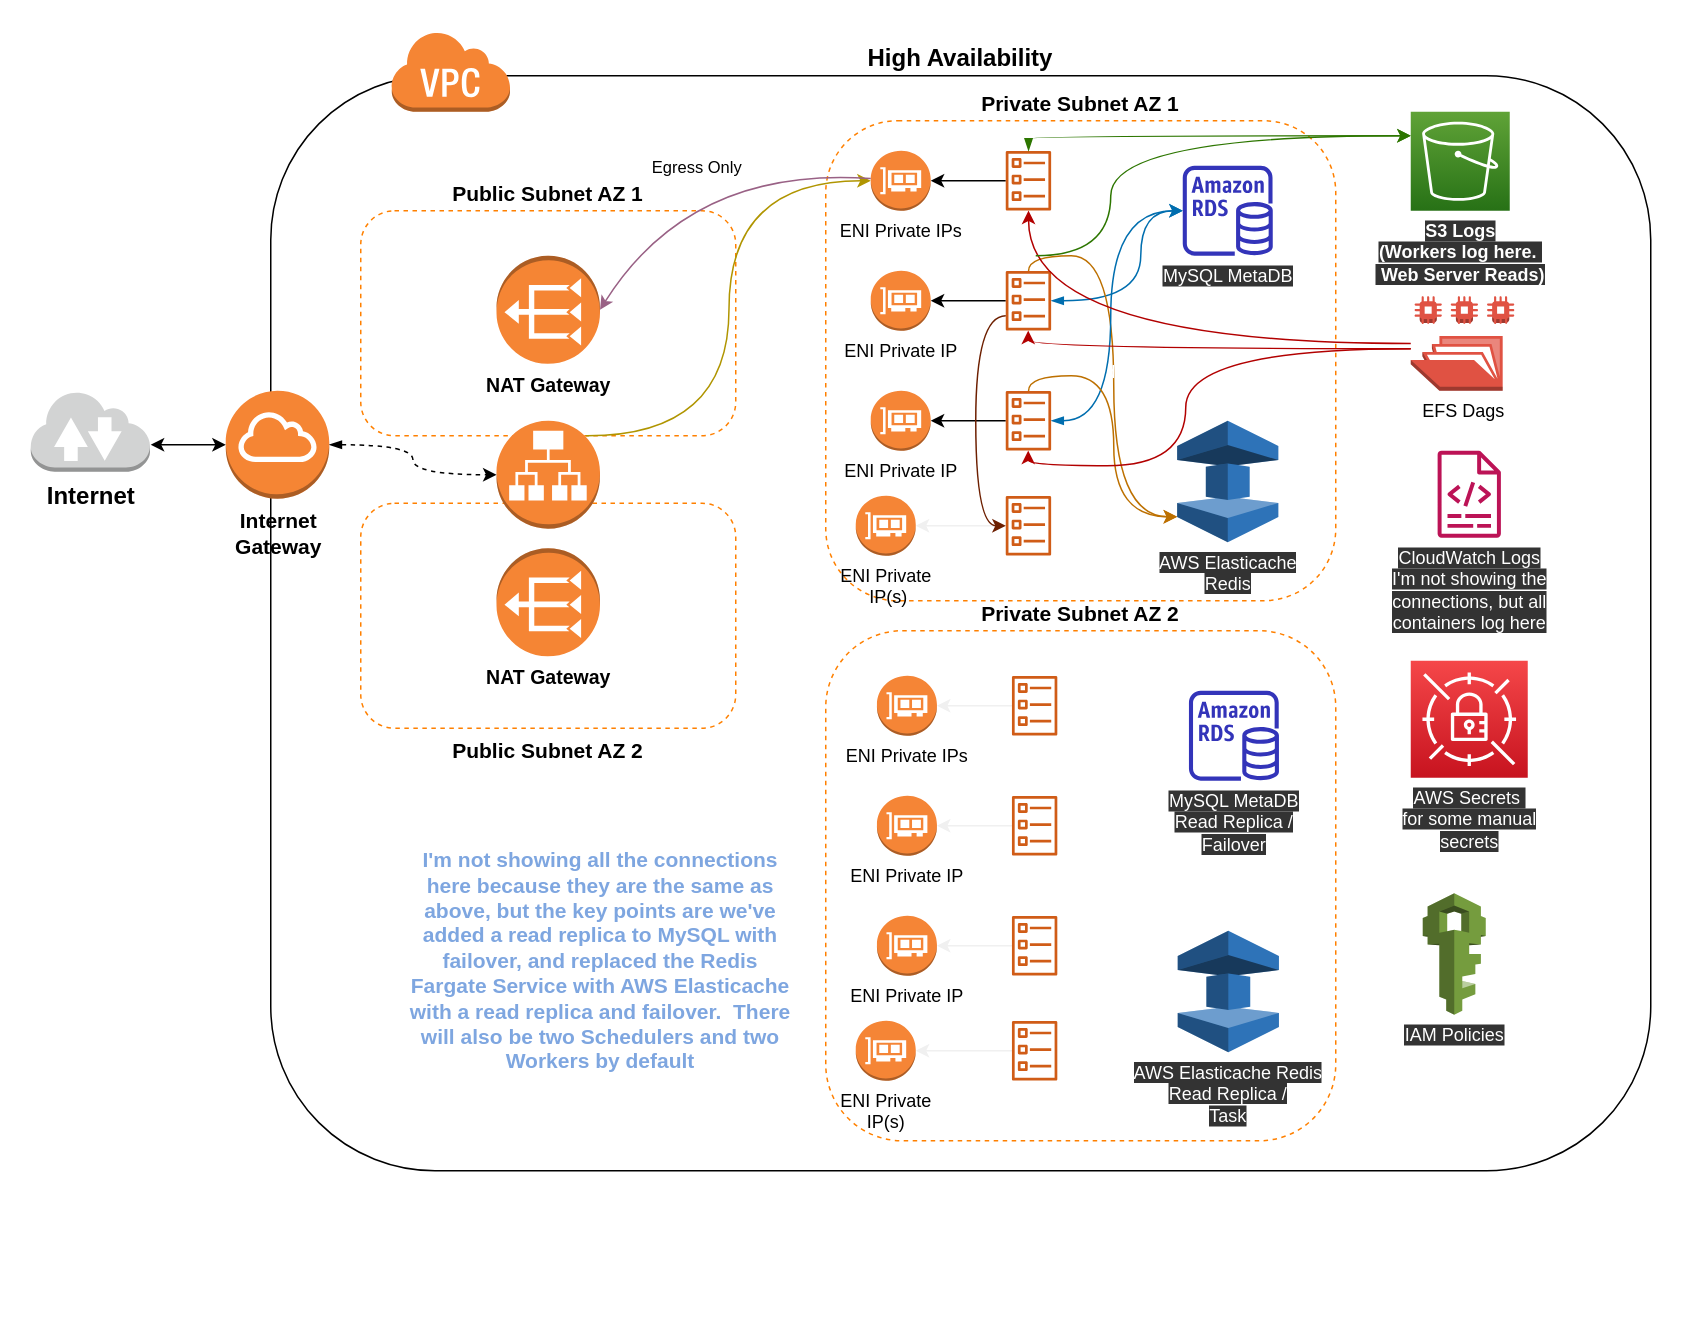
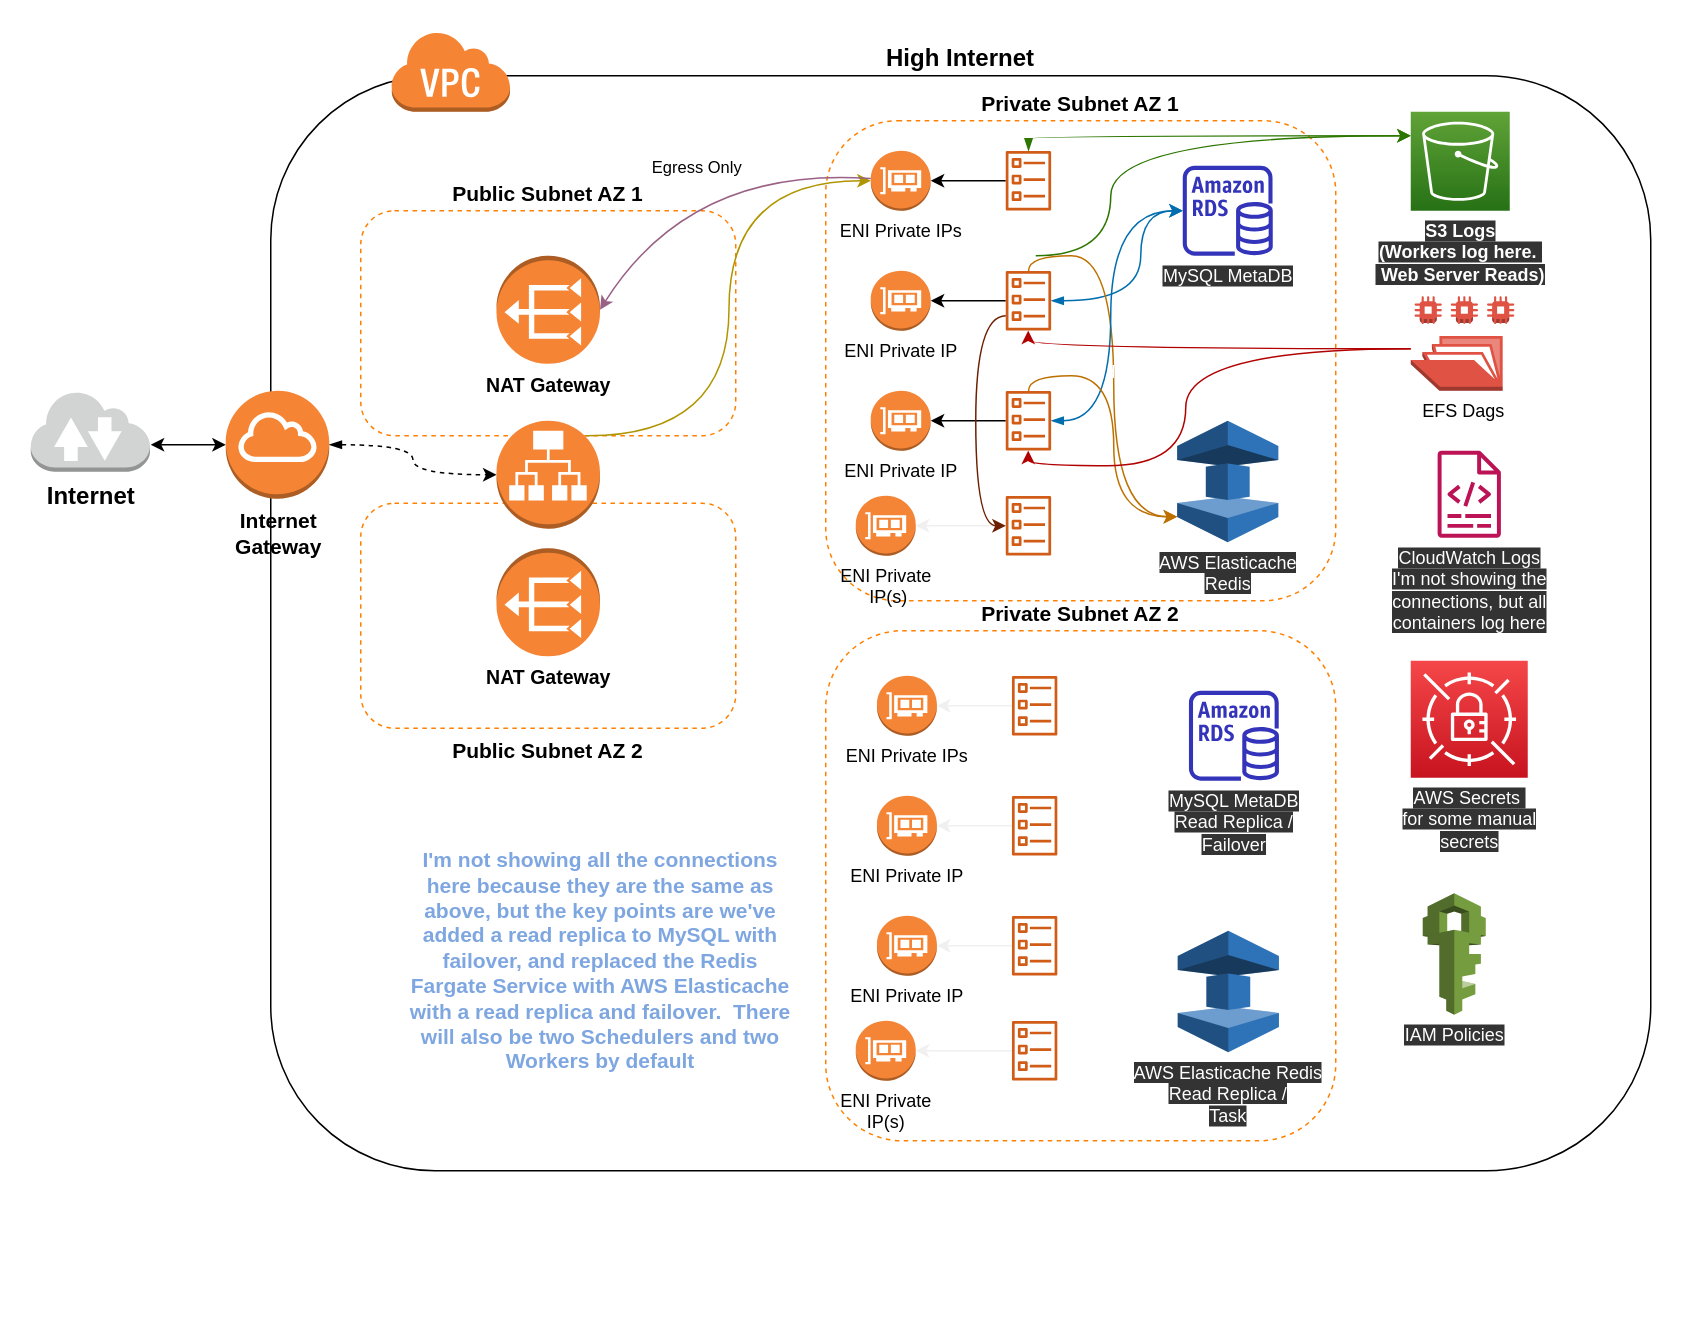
(961, 60) -> (961, 60)
(1218, 333) -> none
